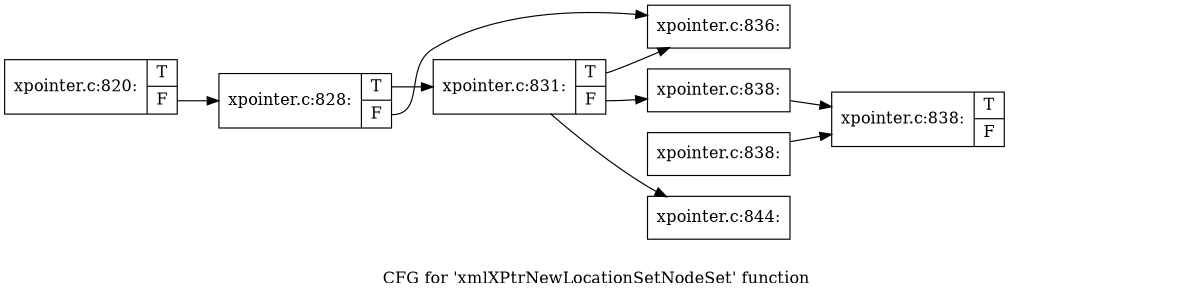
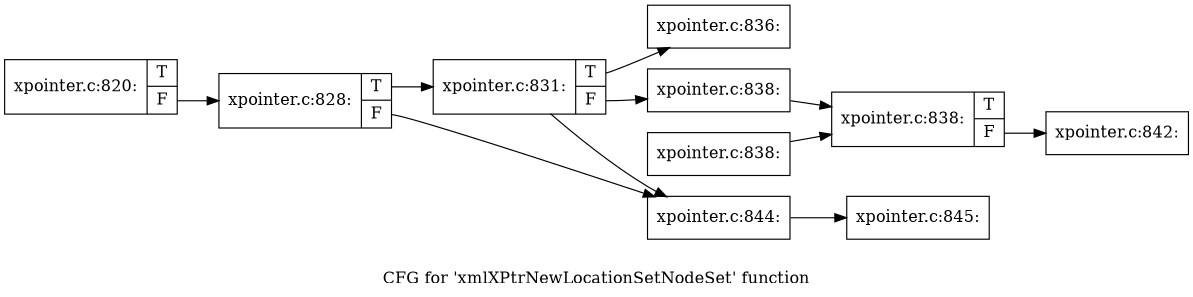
(490, 25) -> (518, 152)
none -> (1117, 133)
none -> (918, 218)
